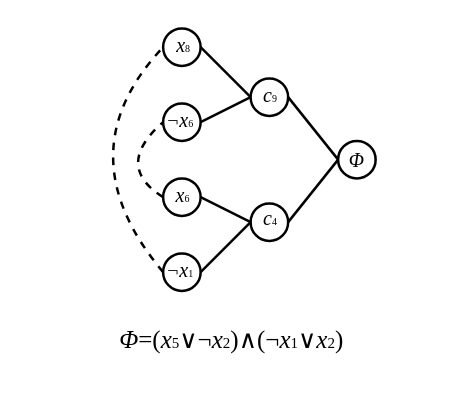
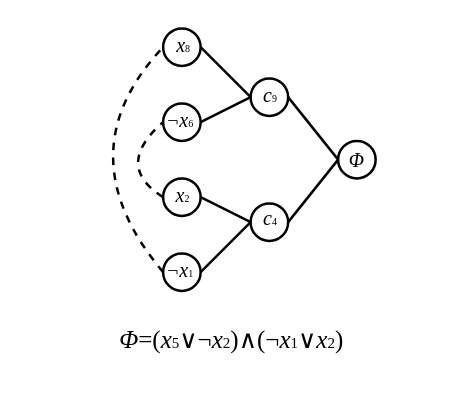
(183, 194) -> (183, 194)
